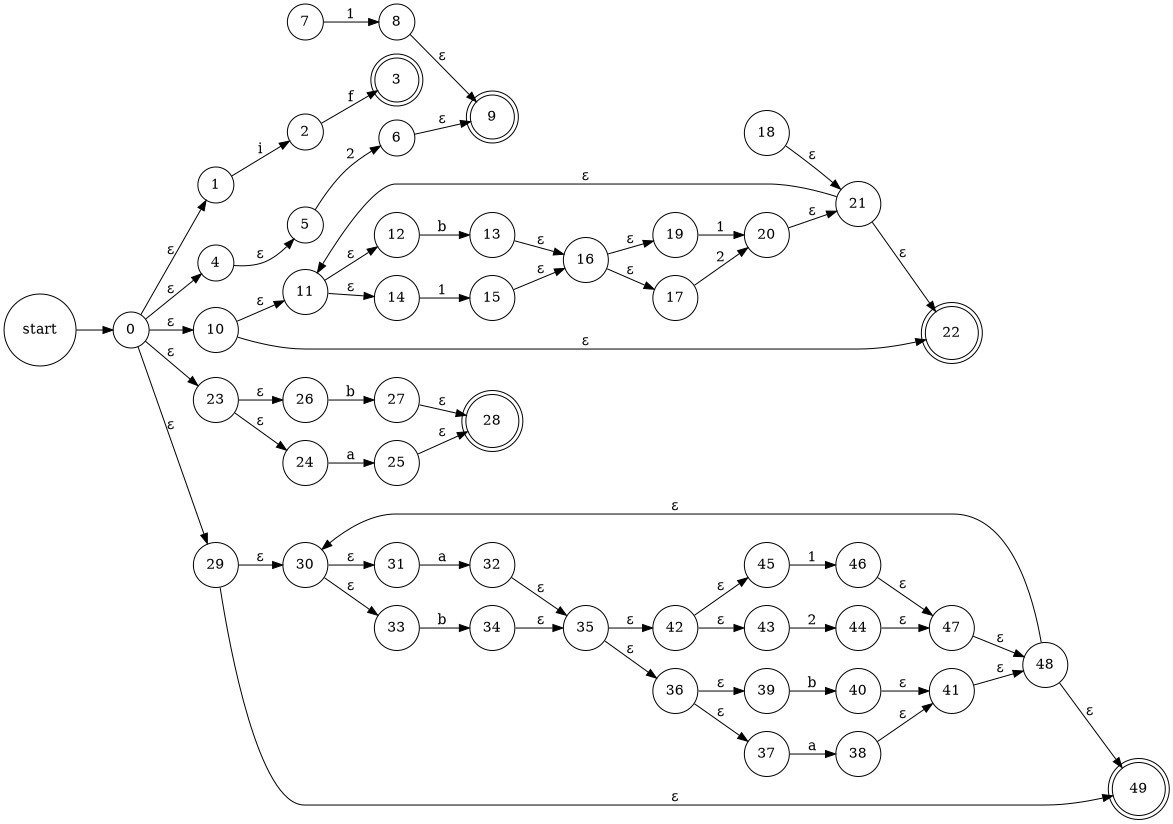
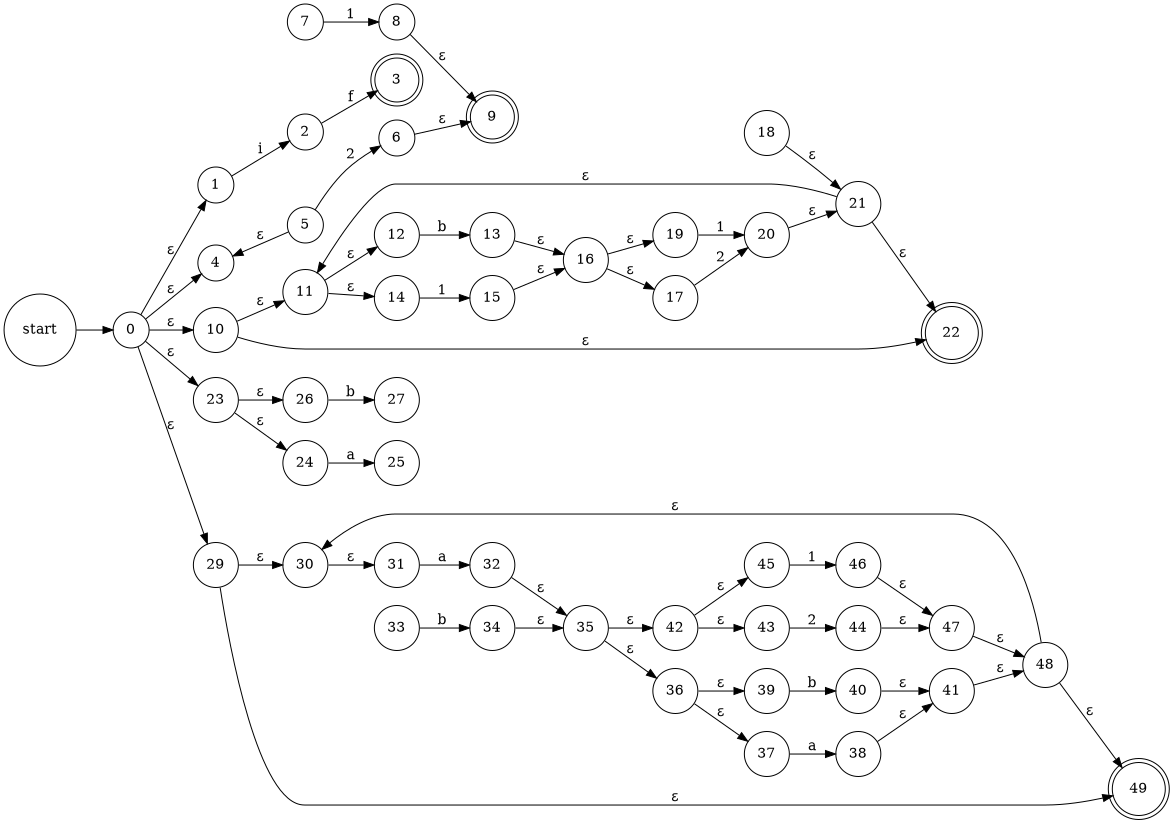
(263, 263) -> (265, 242)
(492, 421) -> none
(347, 594) -> none
